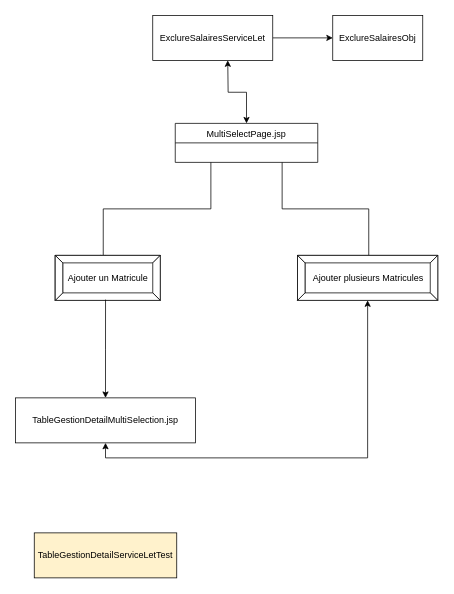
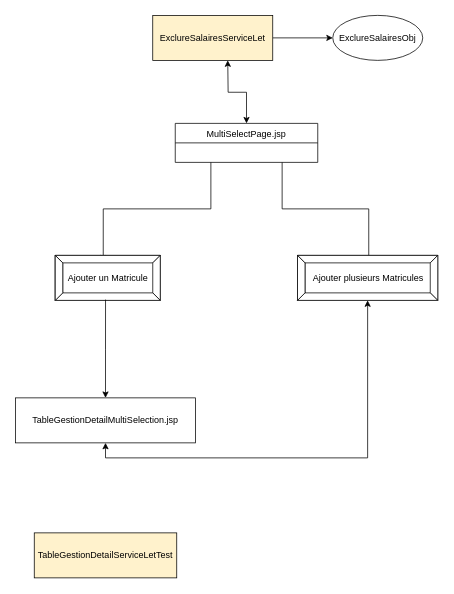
(213, 38) -> (213, 38)
(378, 38) -> (378, 38)
